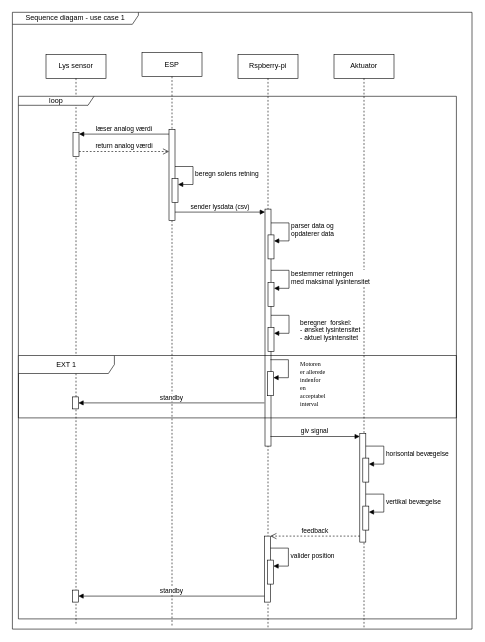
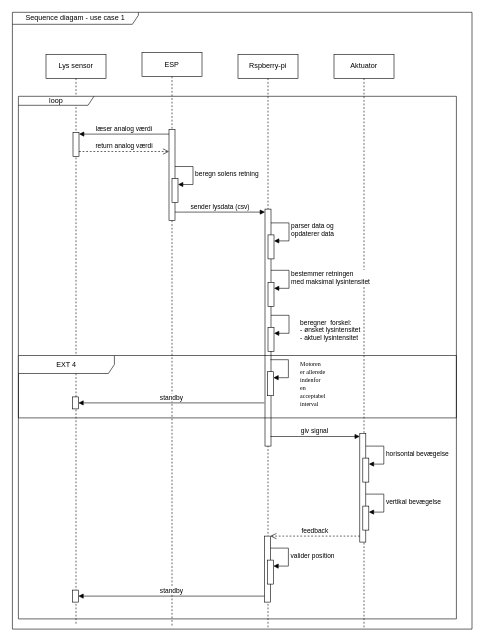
(66, 365) -> (66, 365)
